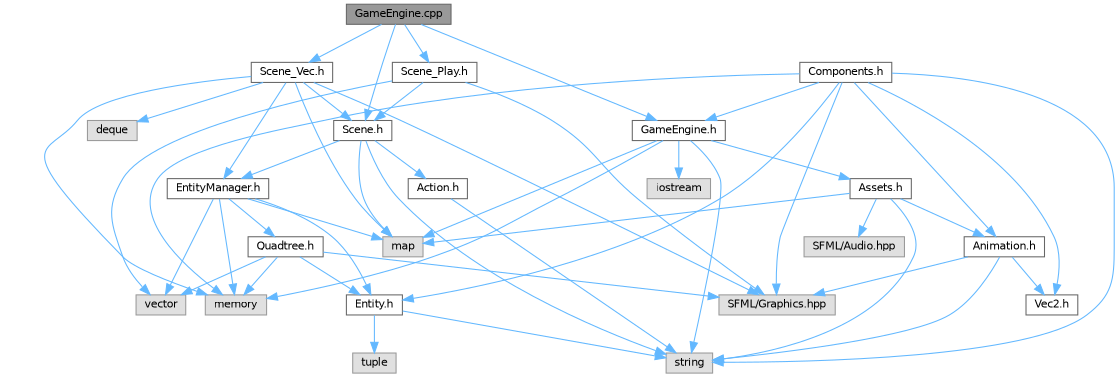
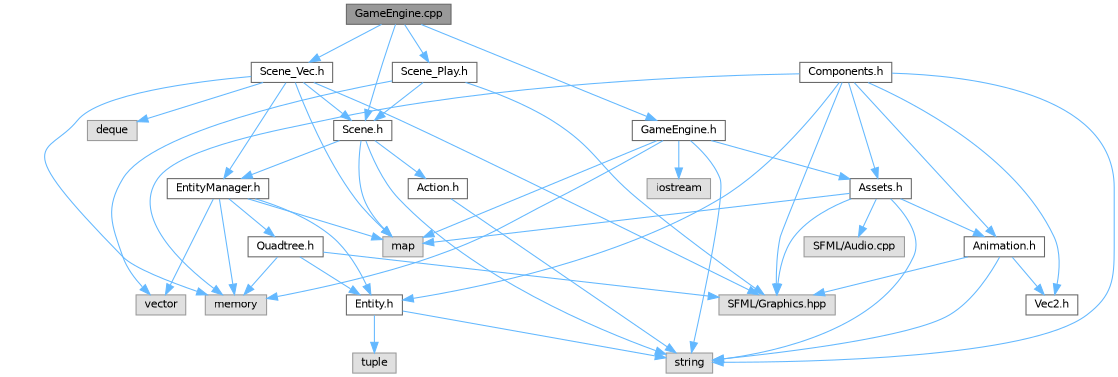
(767, 100) -> (862, 125)
none -> (800, 230)
(854, 247) -> (854, 247)
(225, 275) -> none
